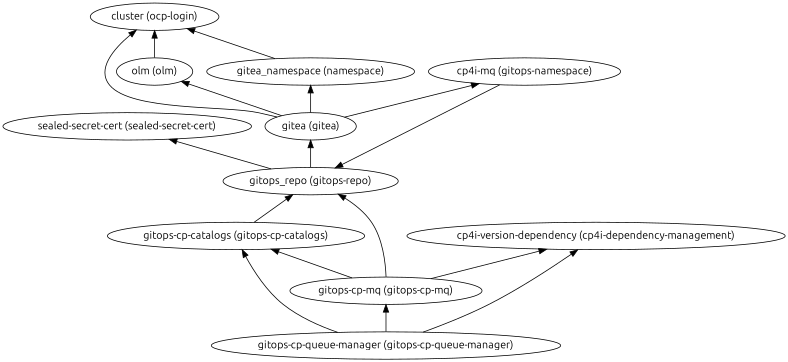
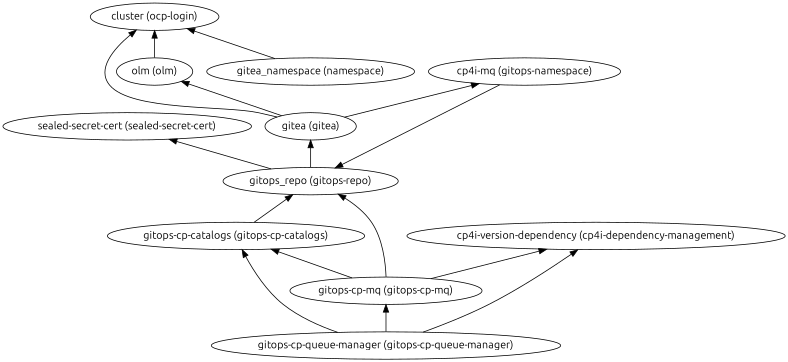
(311, 103) -> none
